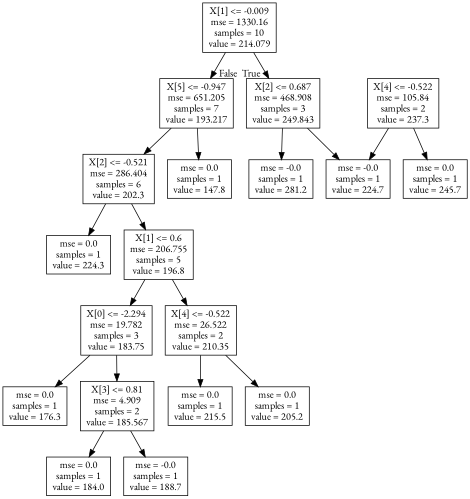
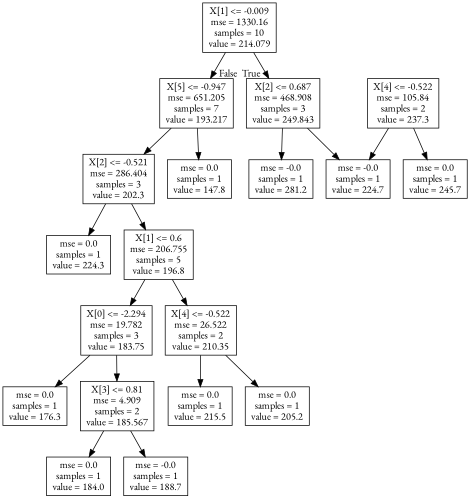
(119, 179) -> (119, 179)
